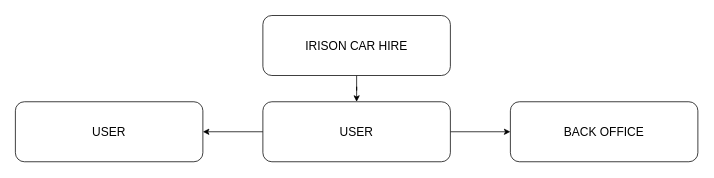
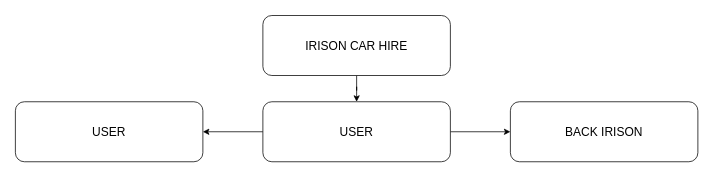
(604, 132) -> (604, 132)
